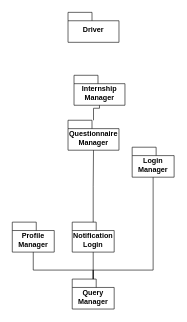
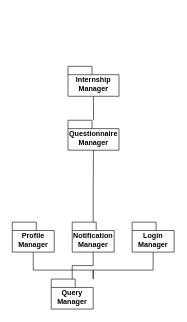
(94, 27) -> none
(100, 90) -> (94, 81)
(153, 162) -> (153, 237)
(93, 240) -> (93, 240)
(93, 294) -> (72, 294)
